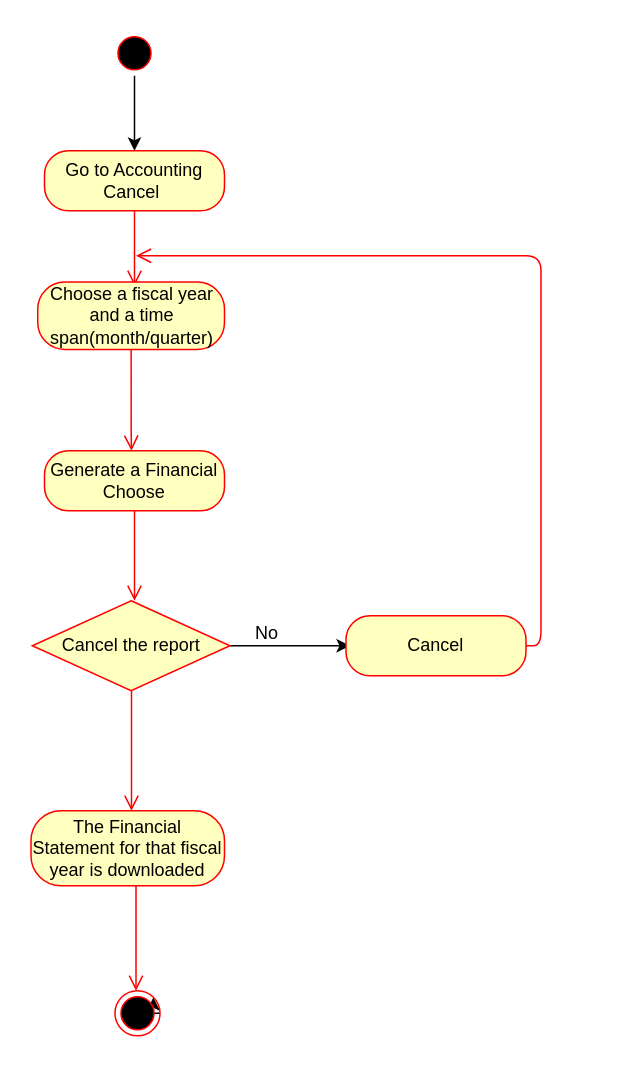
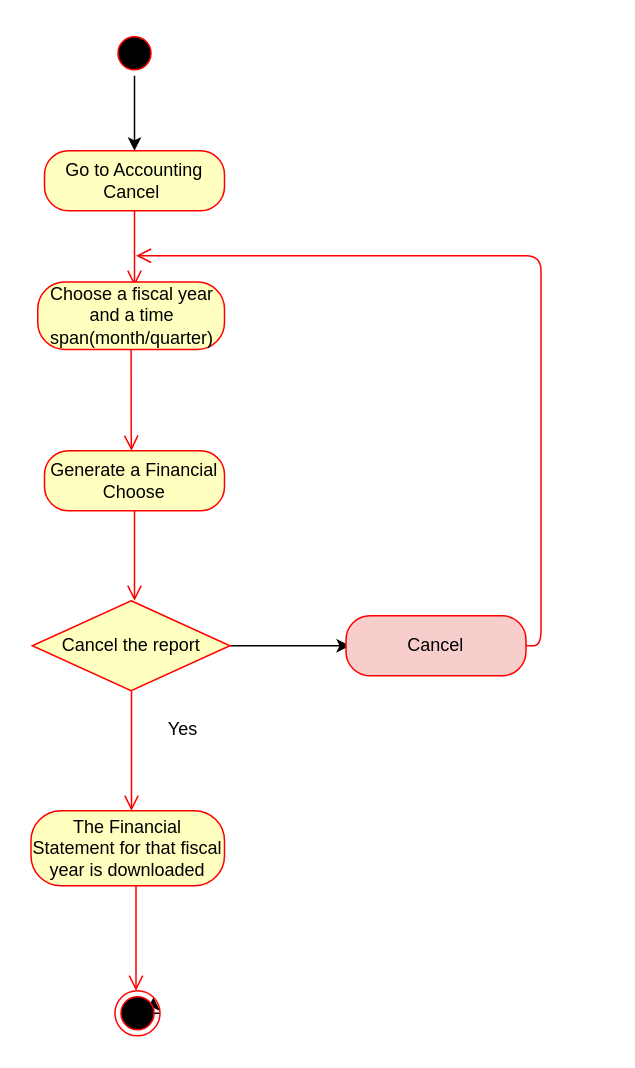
(266, 634) -> none
(436, 646) -> (436, 646)
none -> (182, 730)
